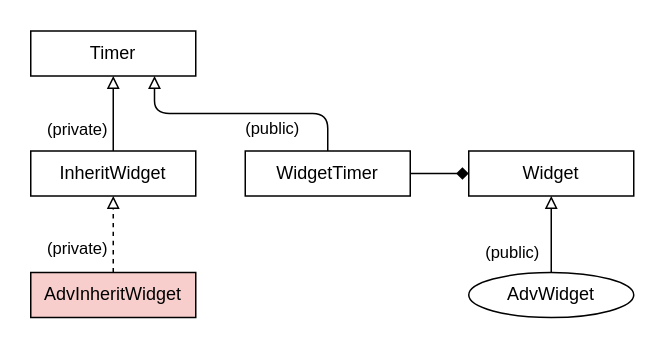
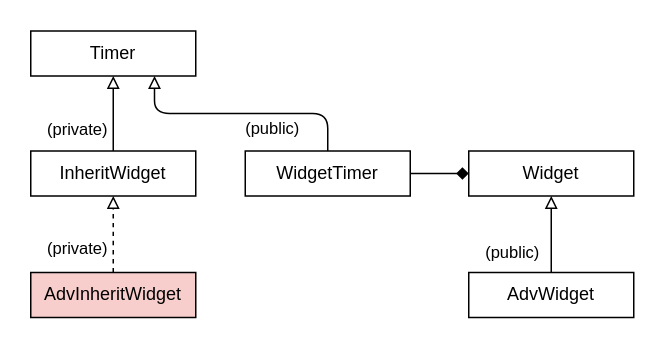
(551, 295) -> (551, 295)
